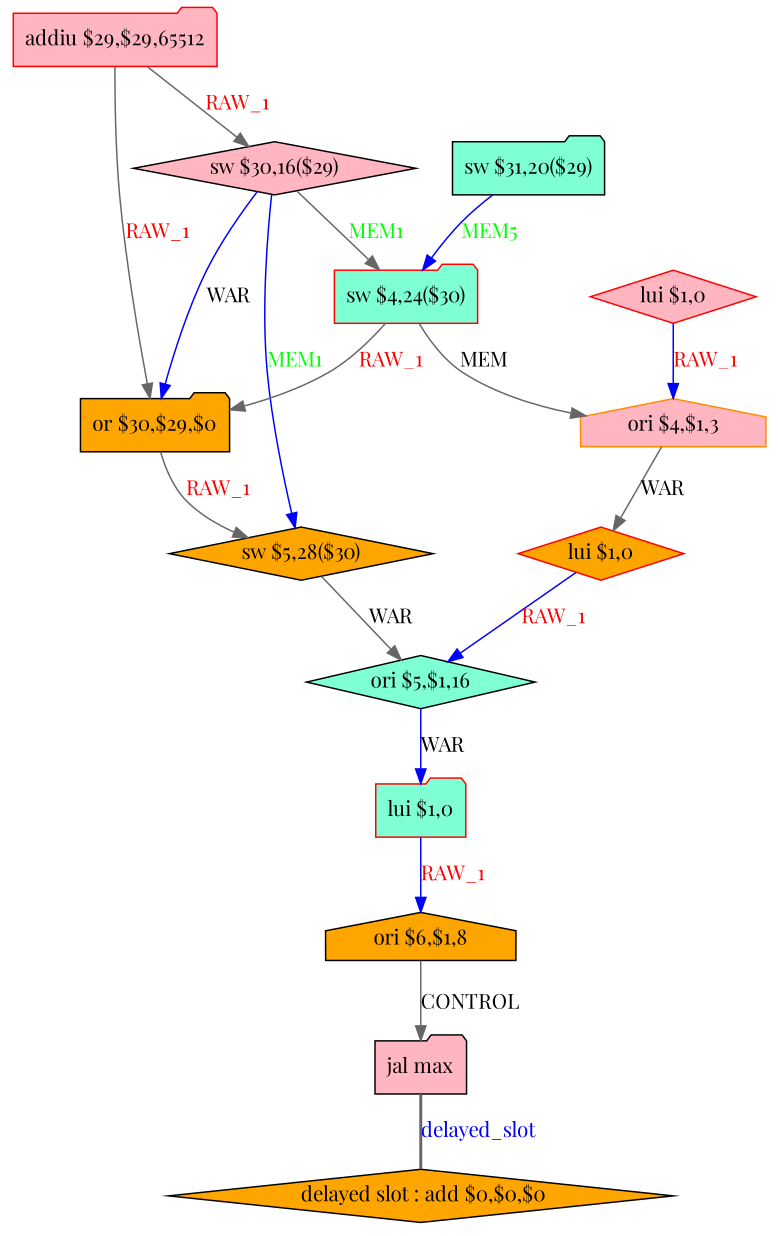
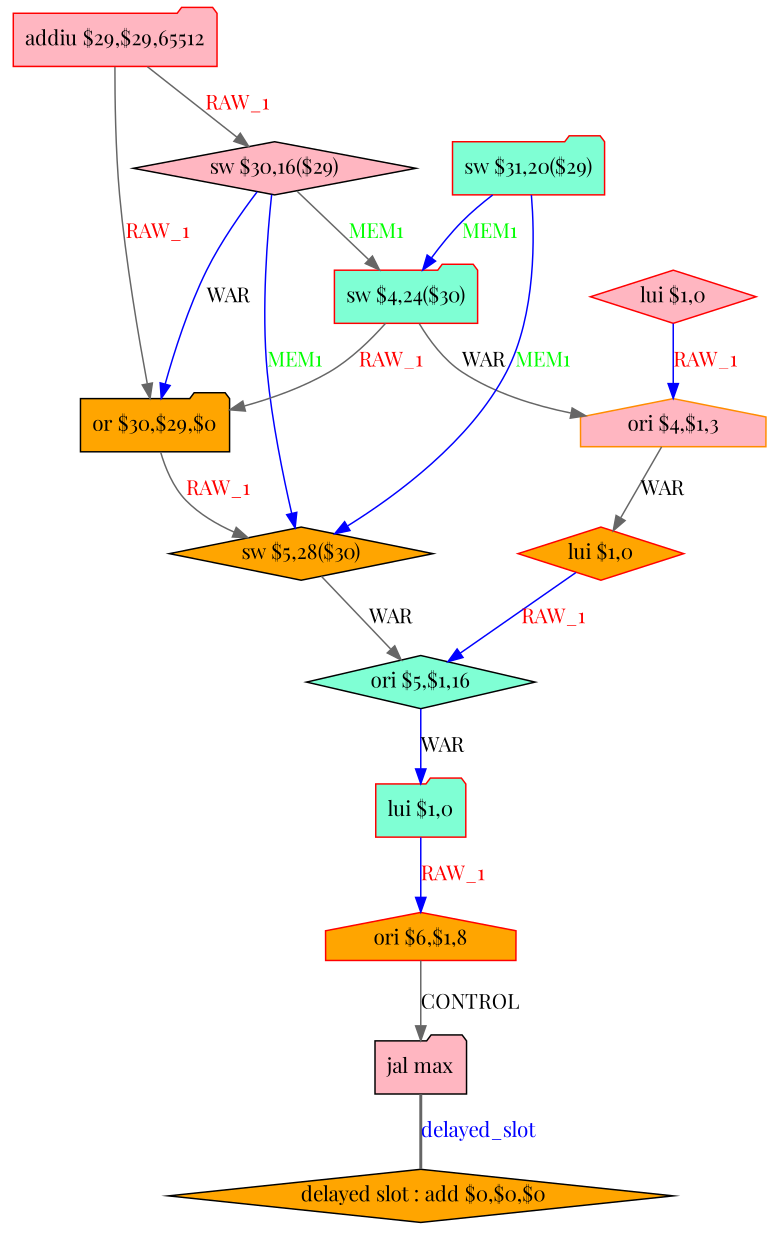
(529, 168) -> (529, 168)
(490, 233) -> (490, 233)
(484, 361) -> (484, 361)
none -> (501, 382)
(421, 939) -> (421, 939)
